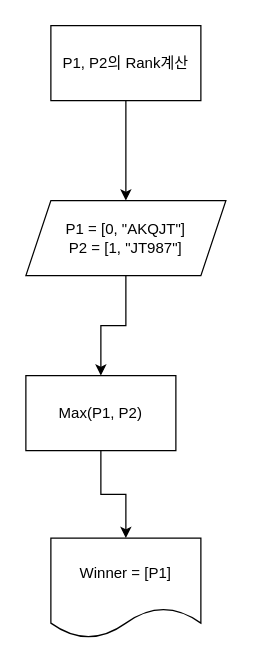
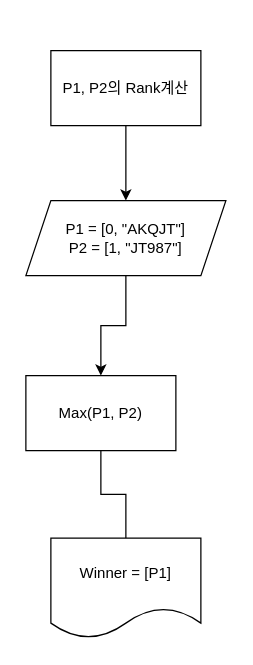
(126, 63) -> (126, 88)
(126, 528) -> (126, 531)
